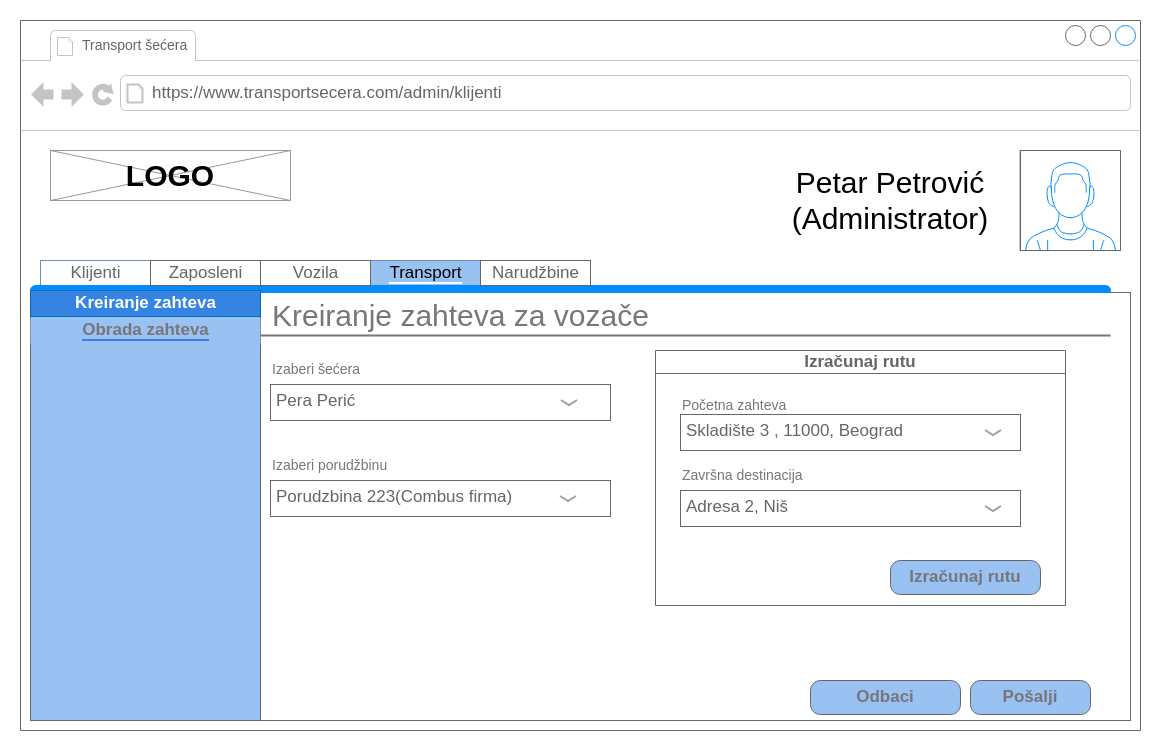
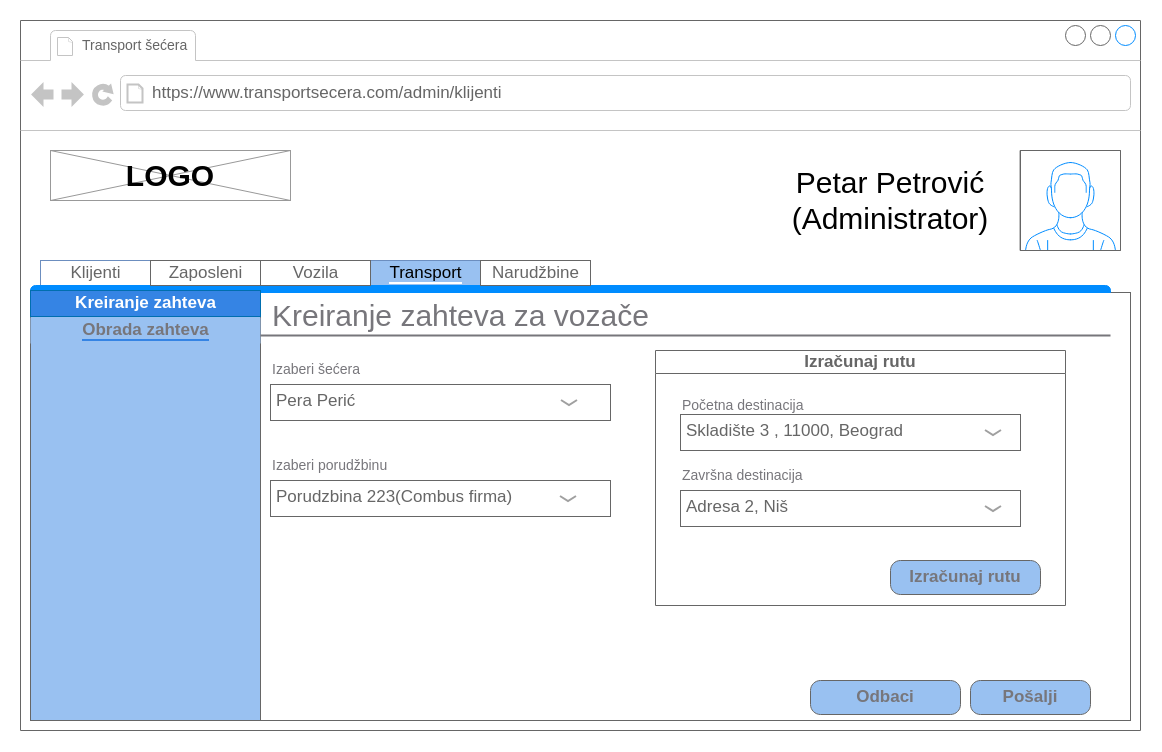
(739, 406) -> (752, 406)
